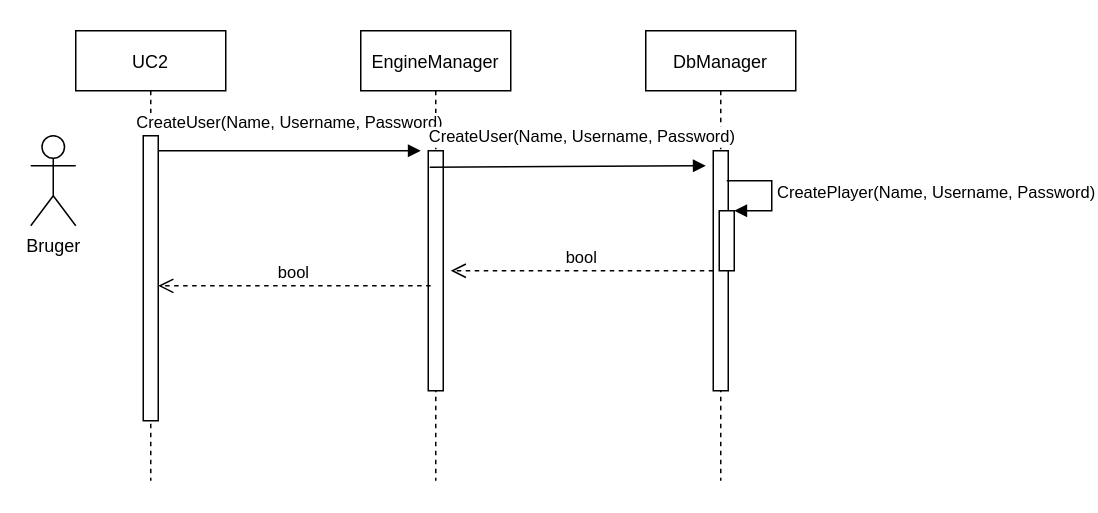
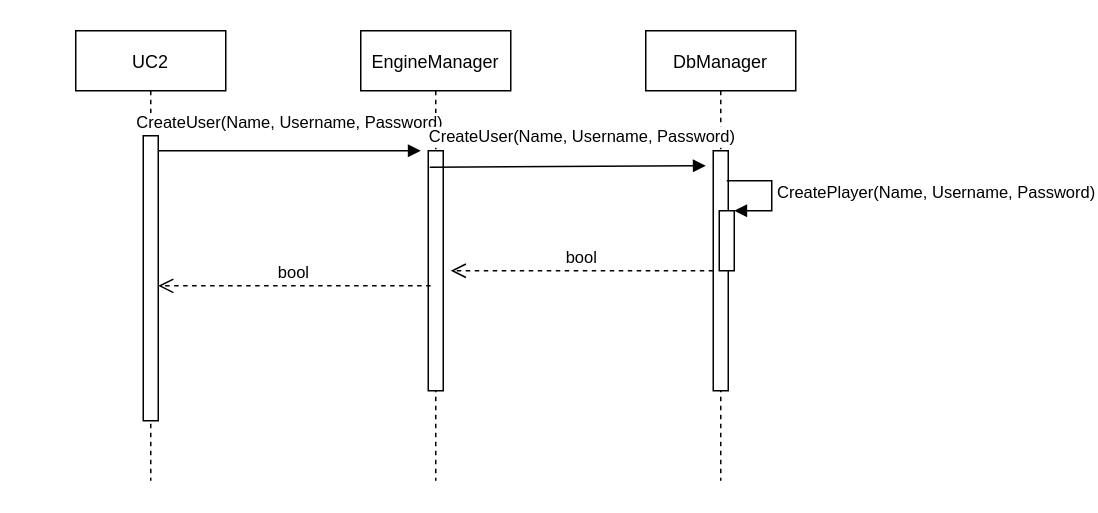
(53, 181) -> none
